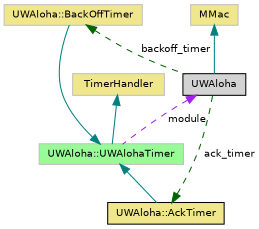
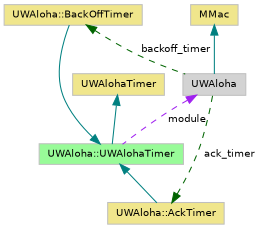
(119, 85) -> (119, 85)
(214, 85) -> (214, 85)
(166, 213) -> (166, 213)
